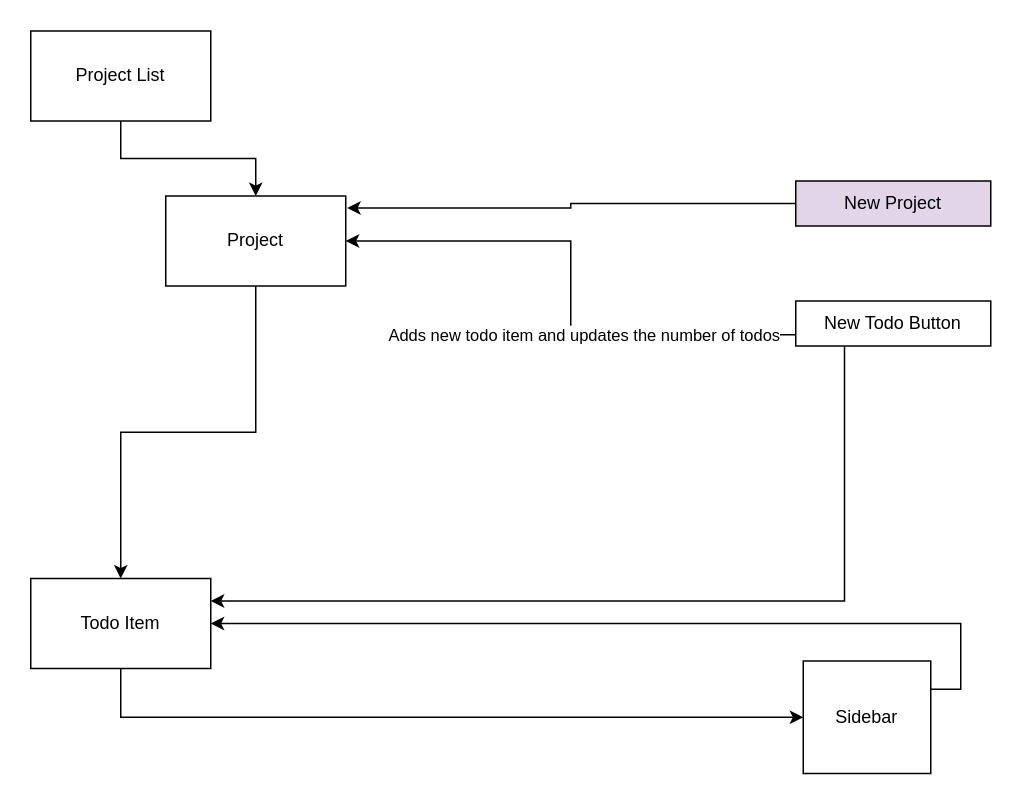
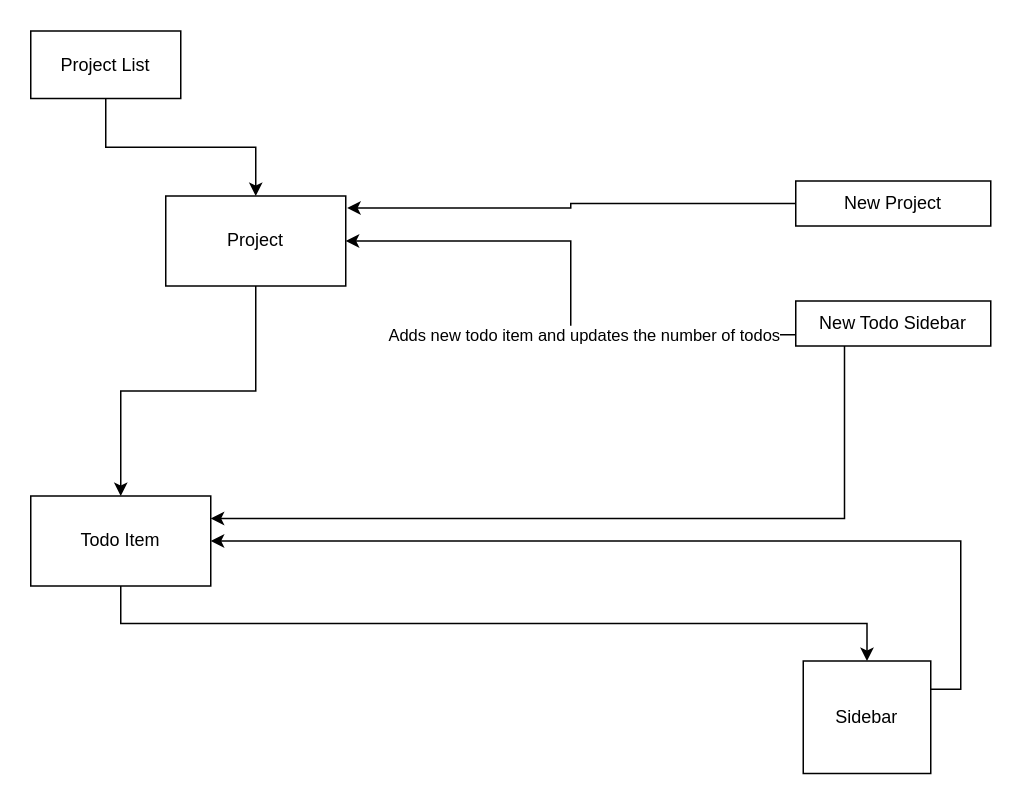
(121, 76) -> (106, 65)
(893, 203) -> (893, 203)
(893, 323) -> (893, 323)
(121, 623) -> (121, 541)
